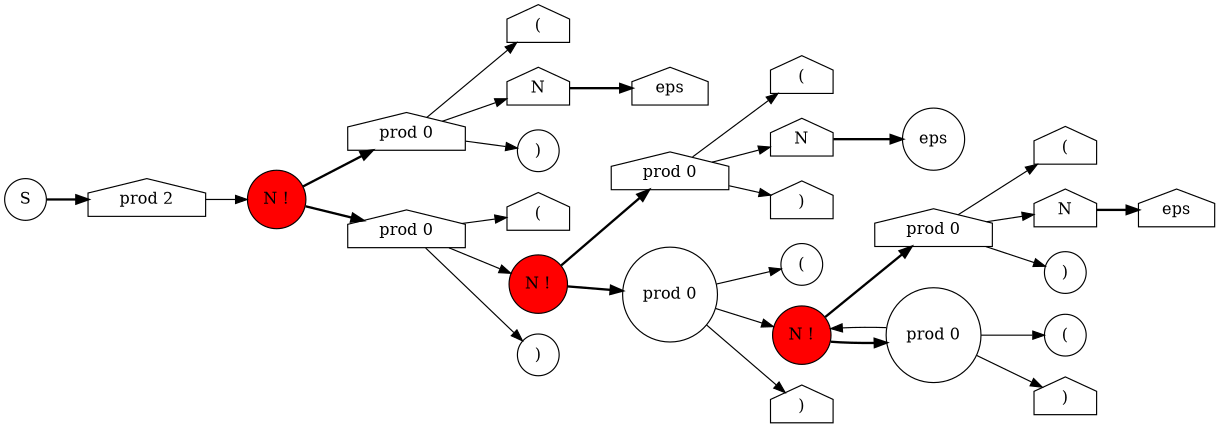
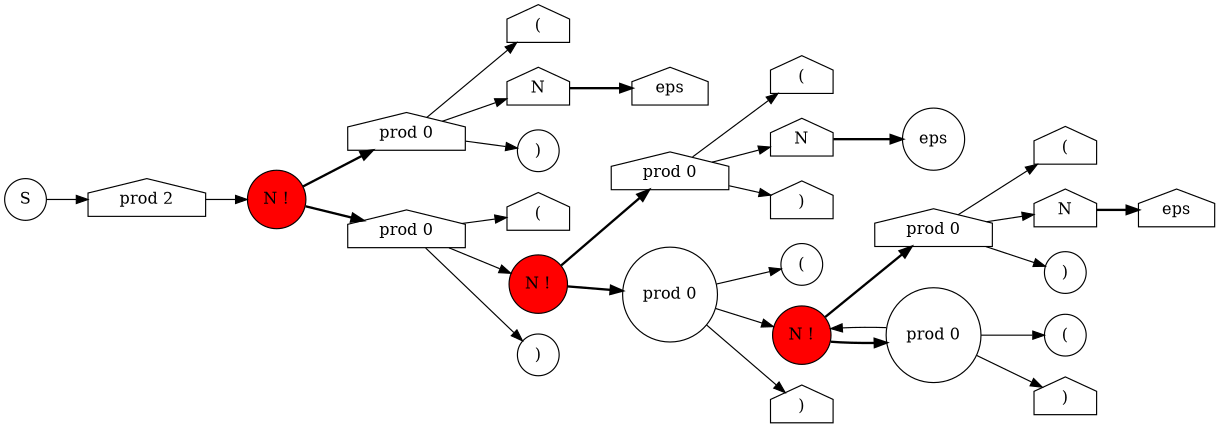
(62, 199) -> (62, 199)
